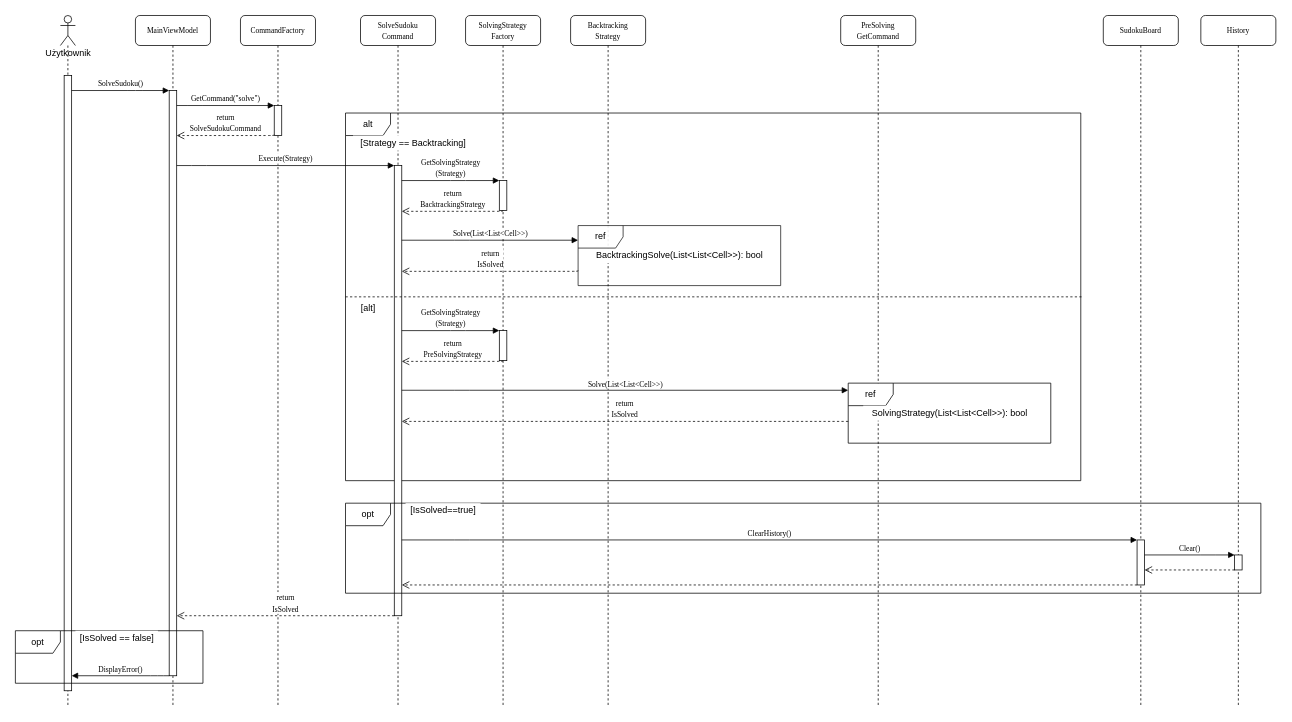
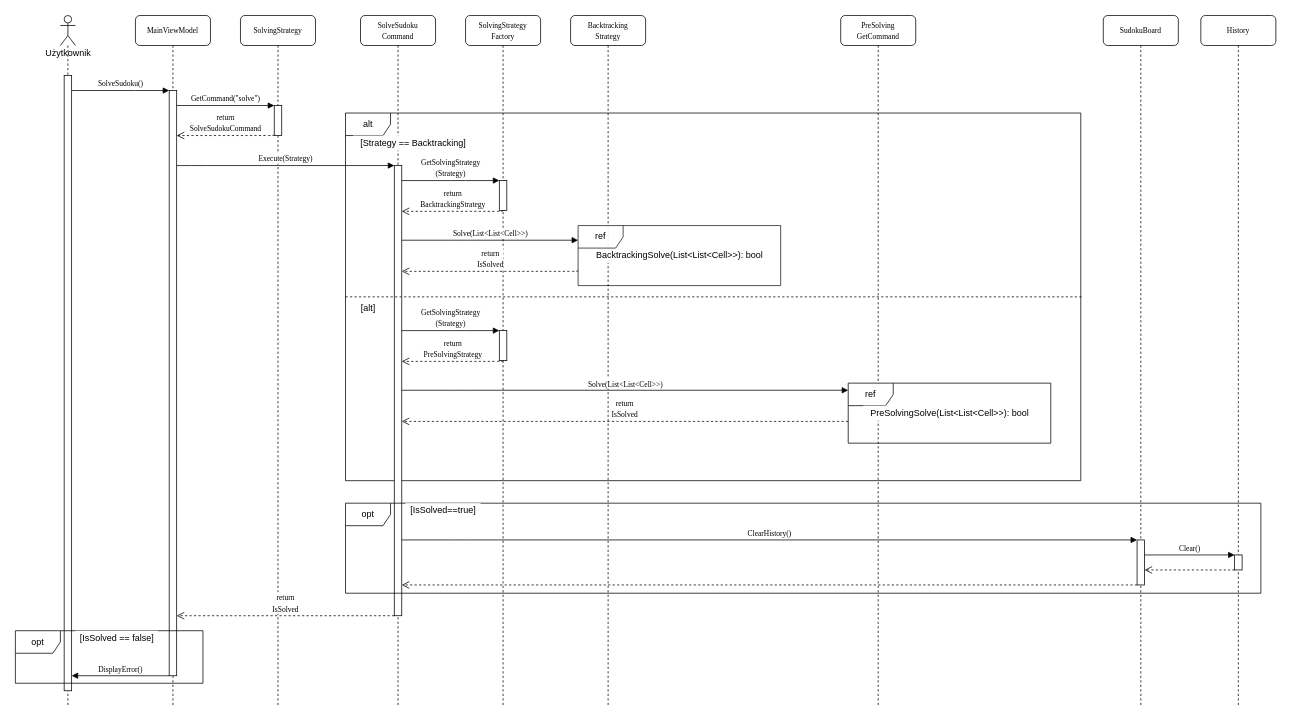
(278, 30) -> (278, 30)
(950, 413) -> (950, 413)
